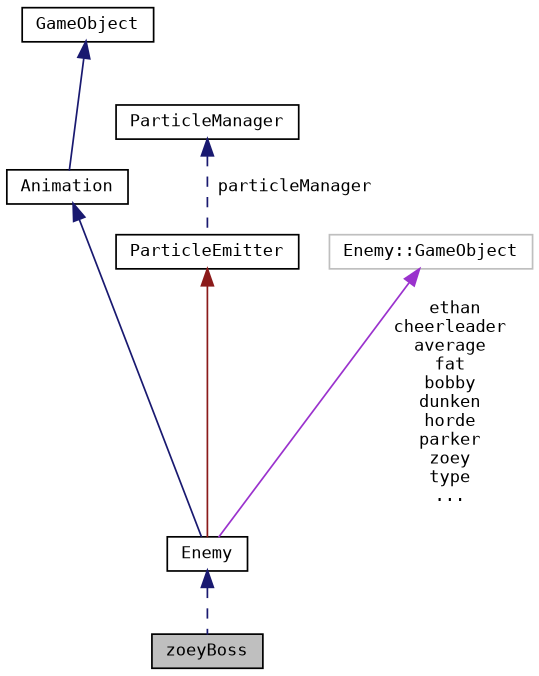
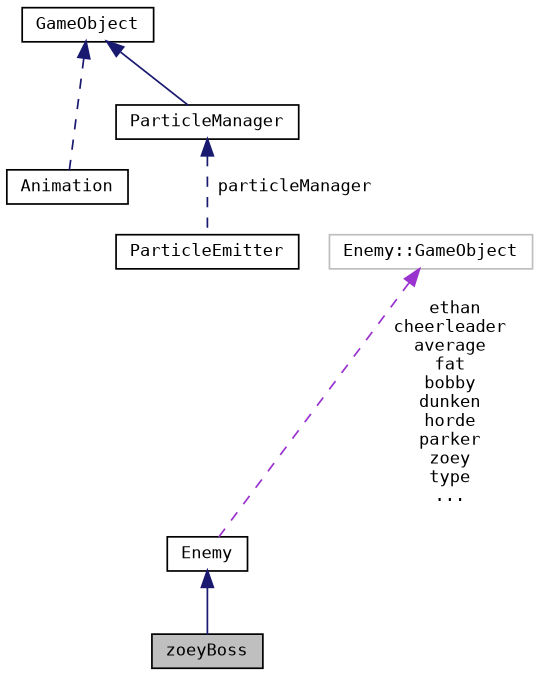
none -> (154, 79)
(77, 114) -> (77, 114)
(140, 378) -> none
(314, 410) -> (314, 410)
(207, 412) -> none
(207, 611) -> (207, 611)
